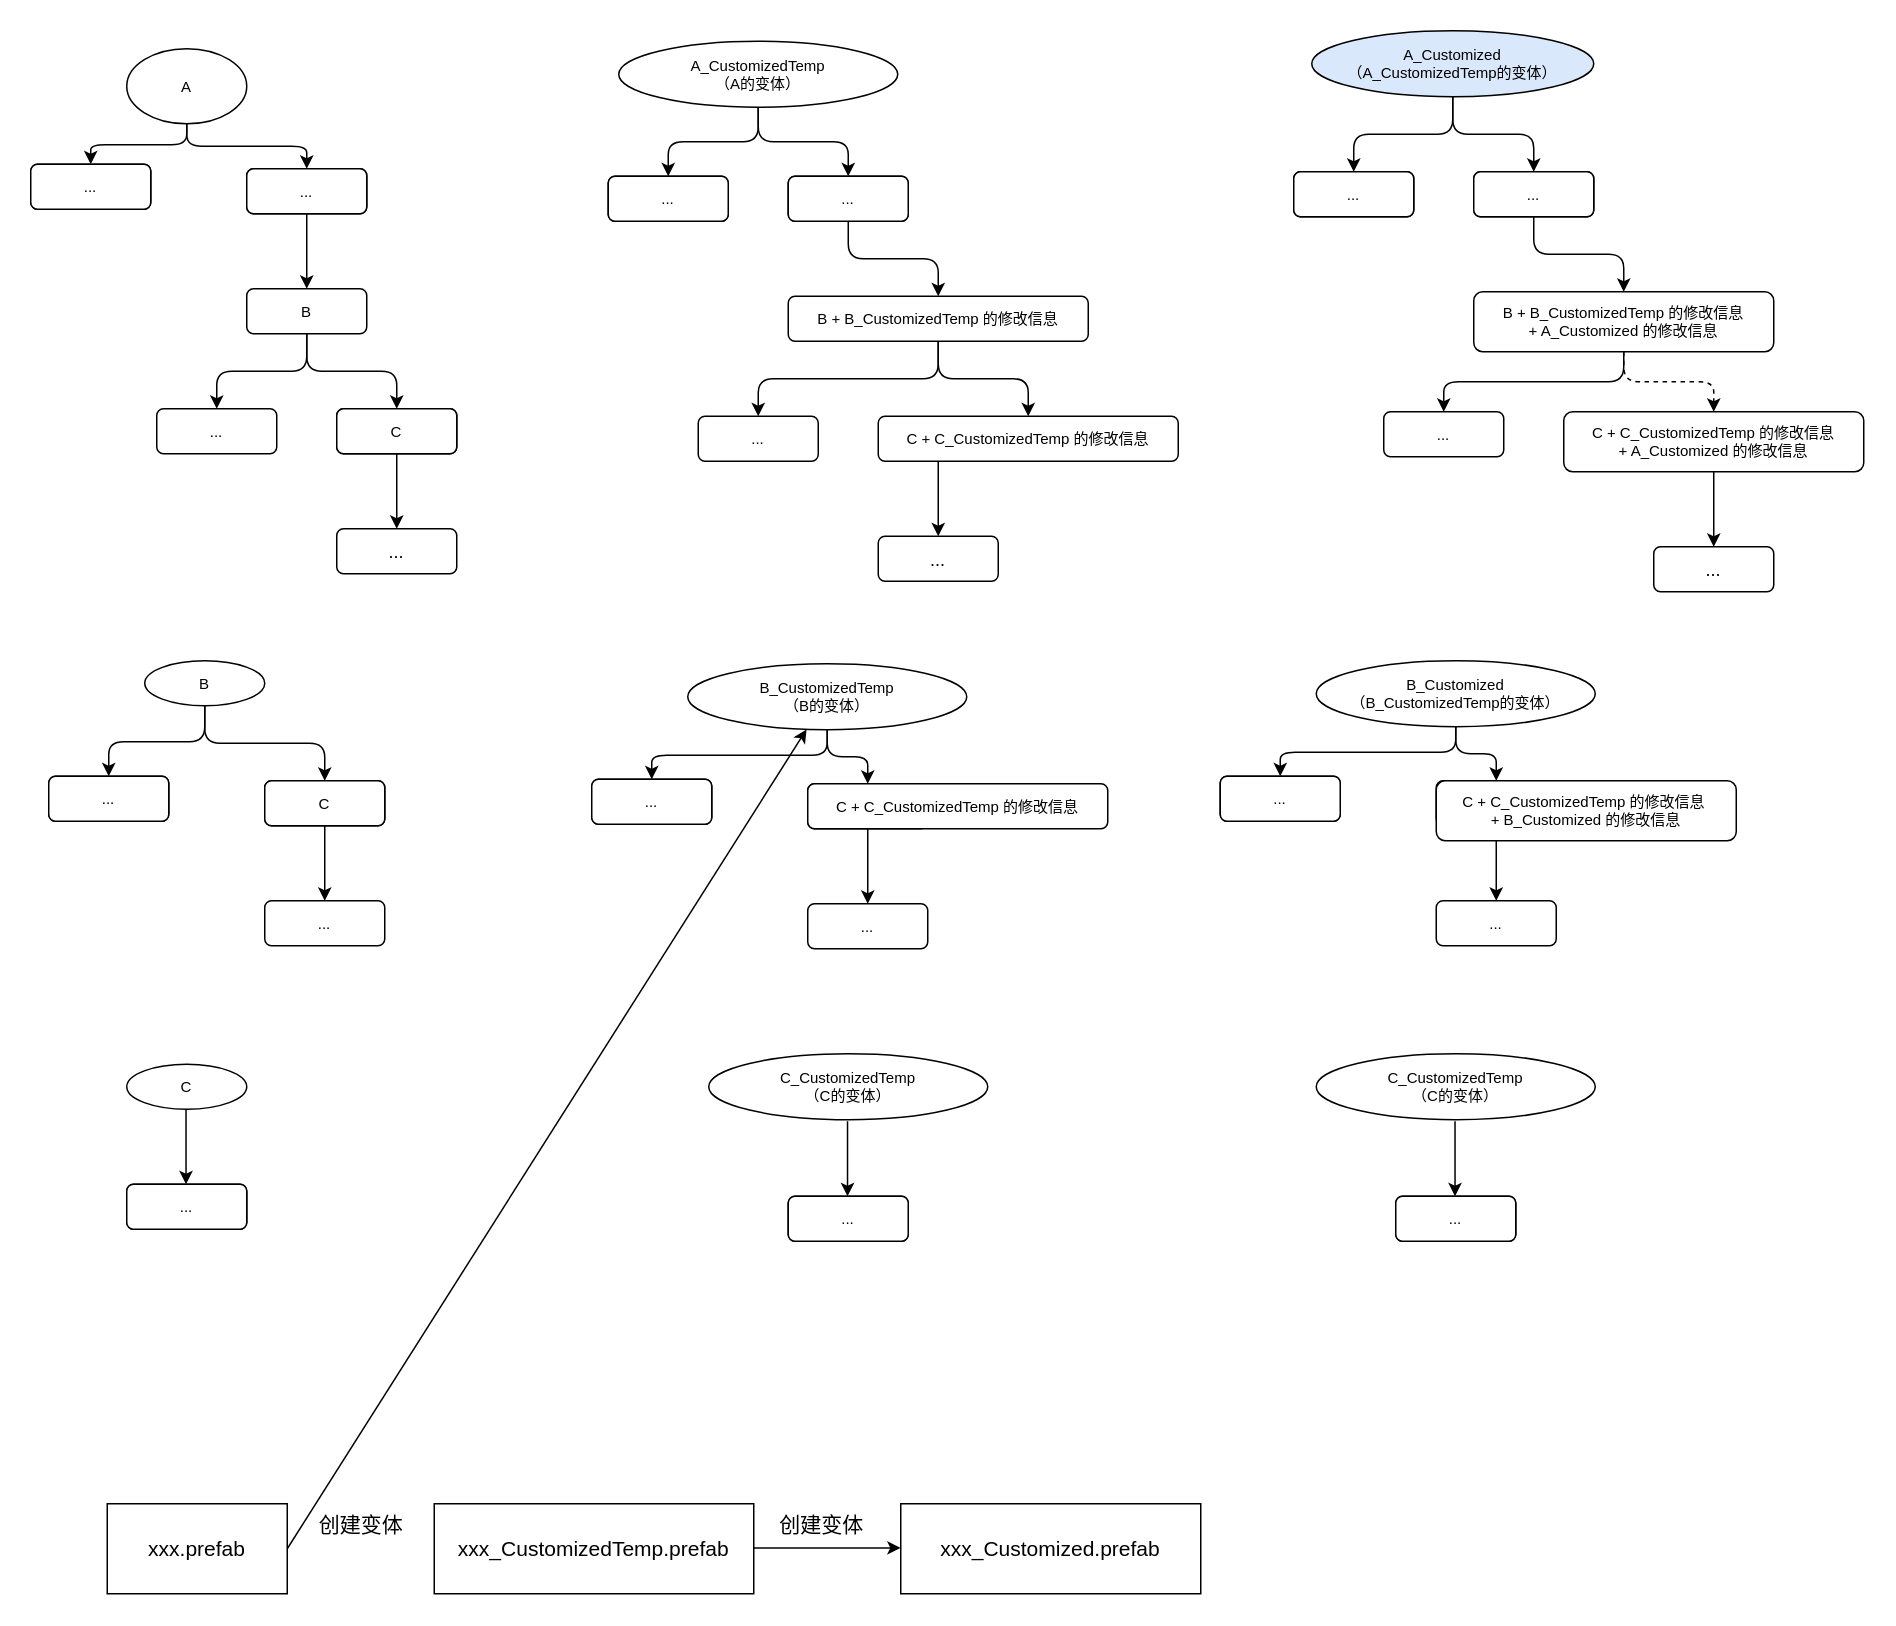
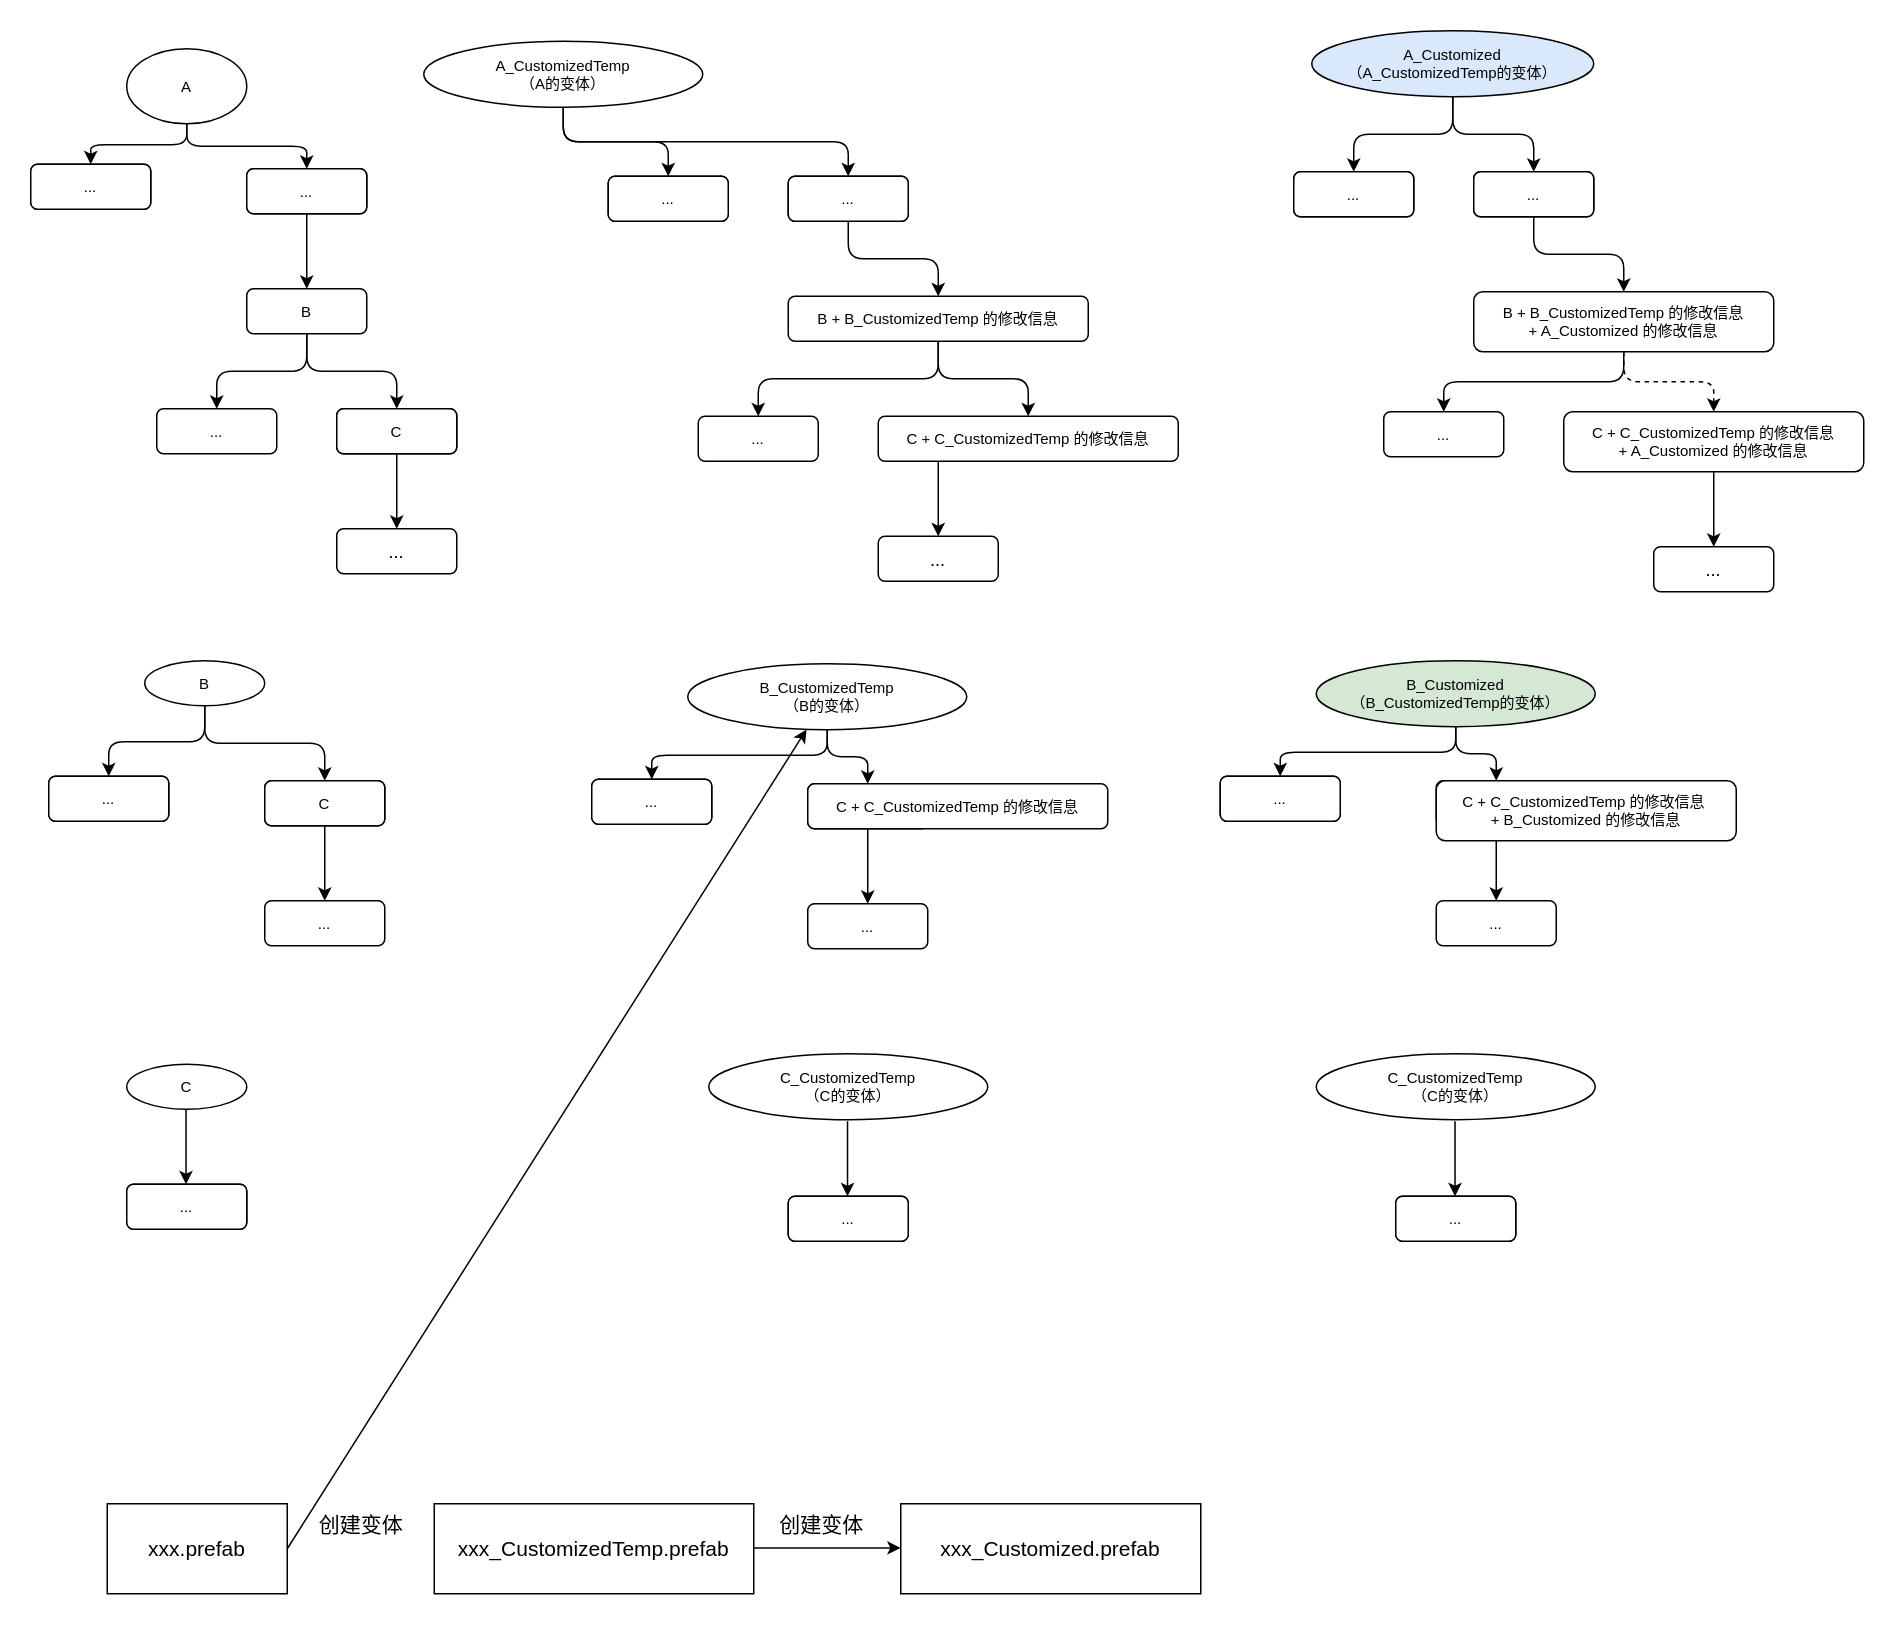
(758, 74) -> (563, 74)
(1456, 694) -> (1456, 694)
